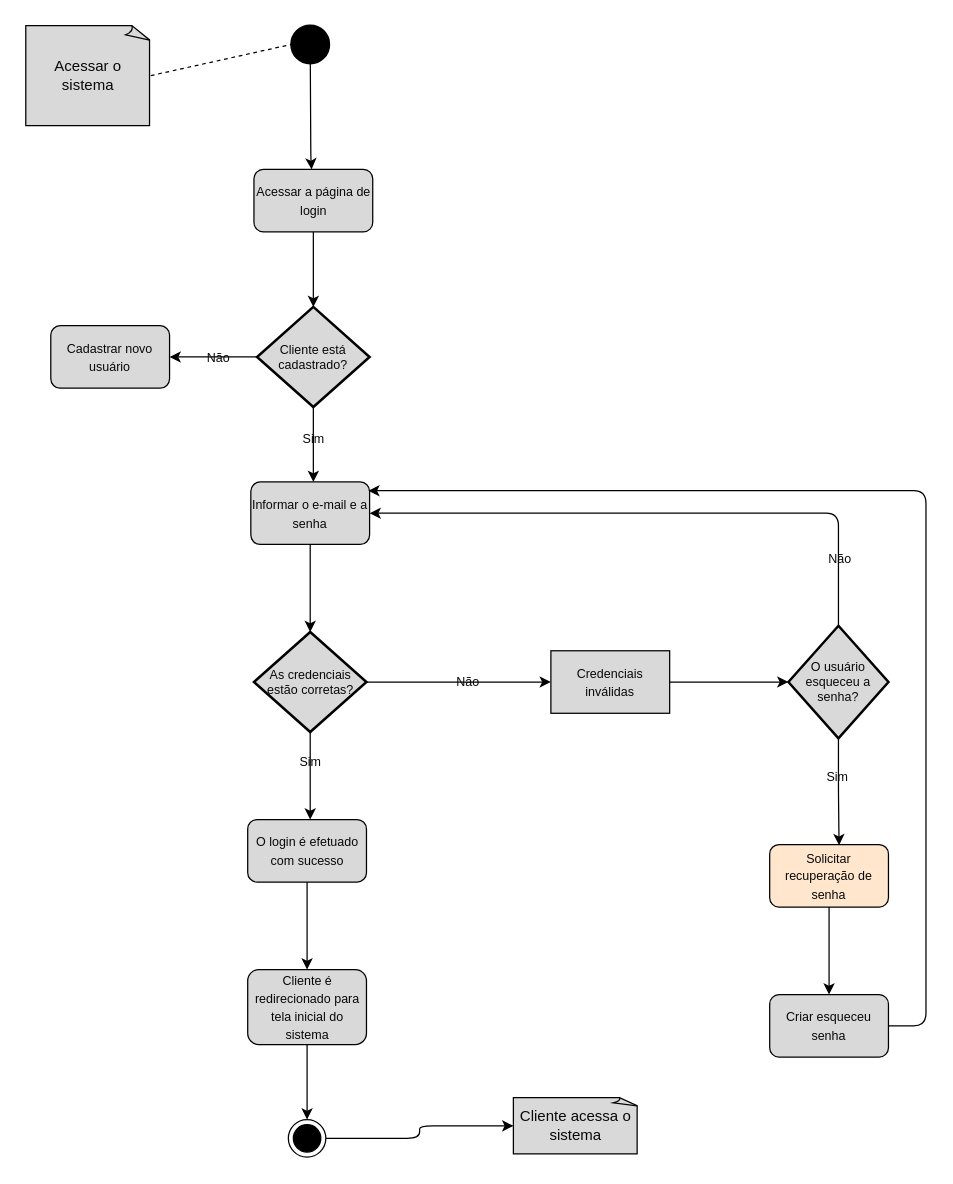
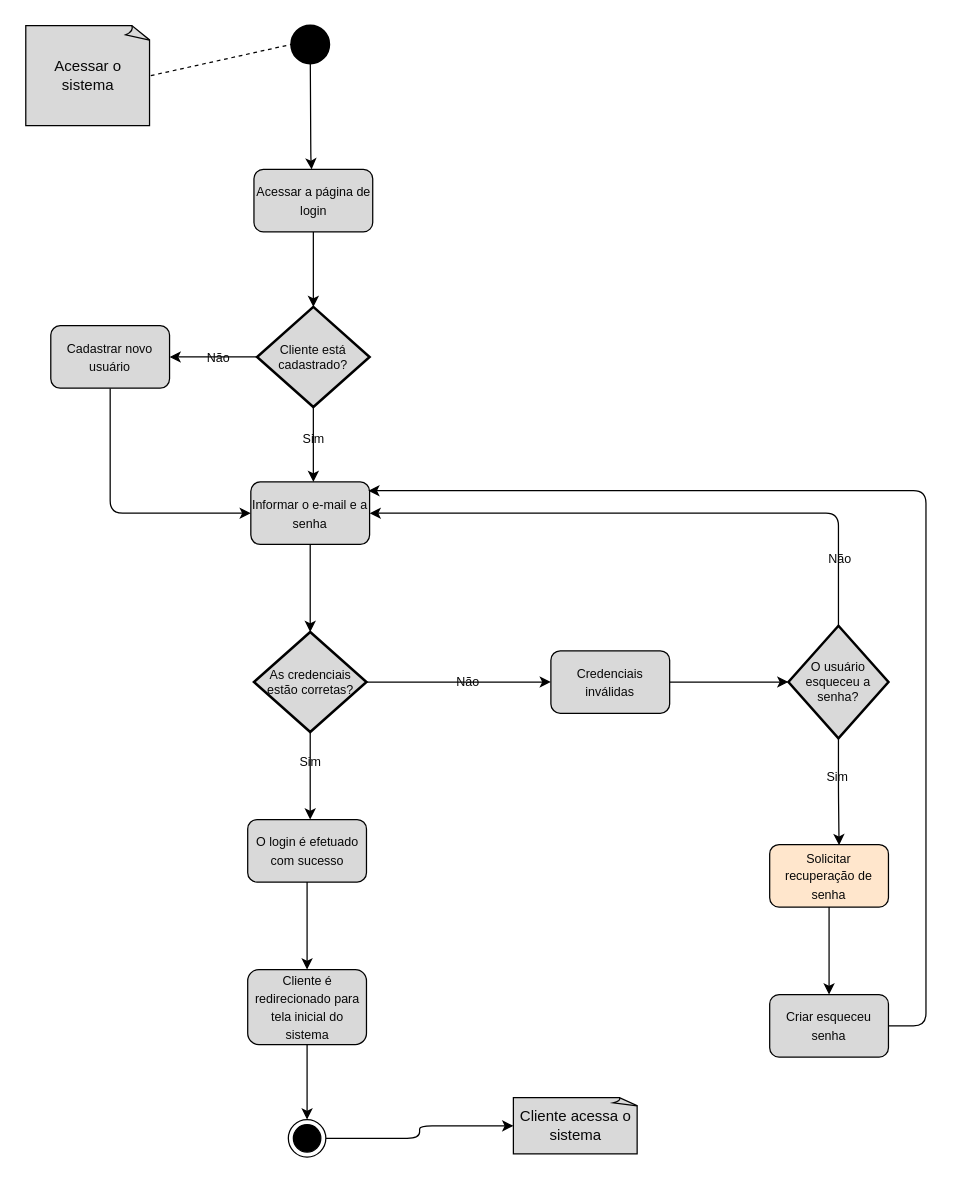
none -> (119, 513)
(610, 682) -> (610, 682)
